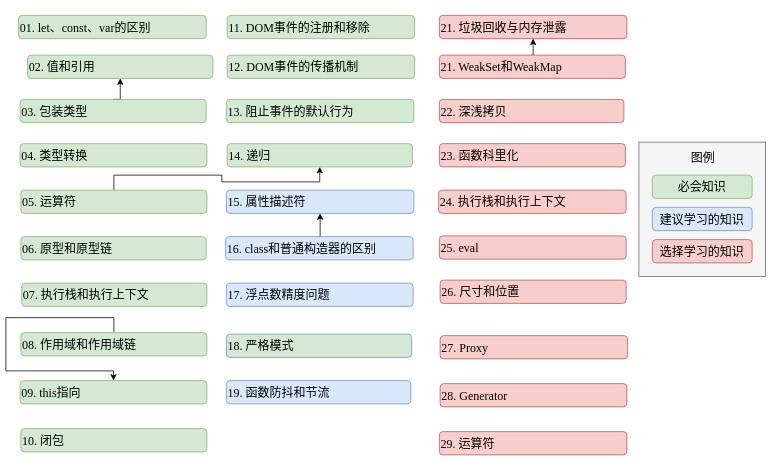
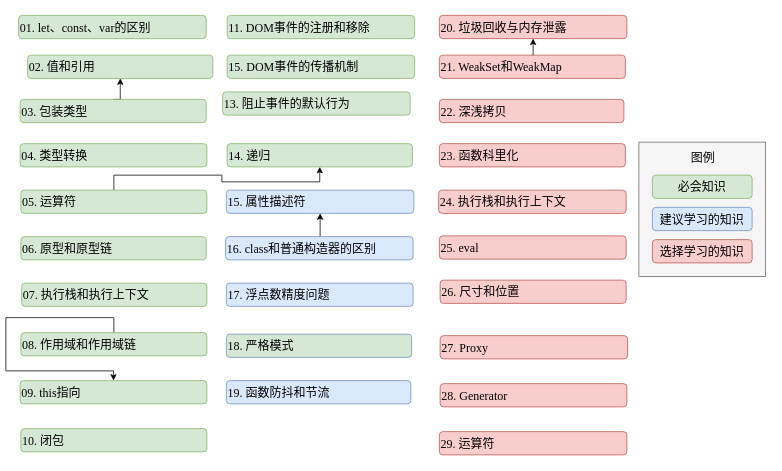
(505, 27) -> (505, 27)
(291, 67) -> (291, 67)
(320, 111) -> (316, 104)
